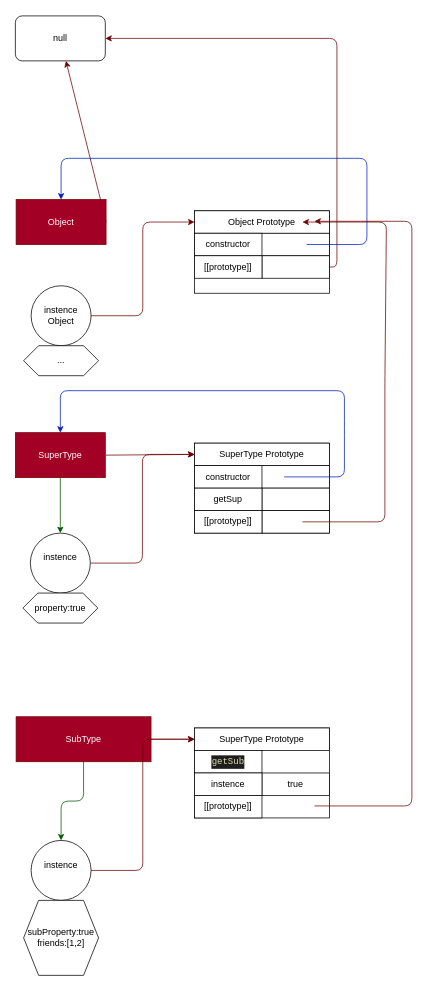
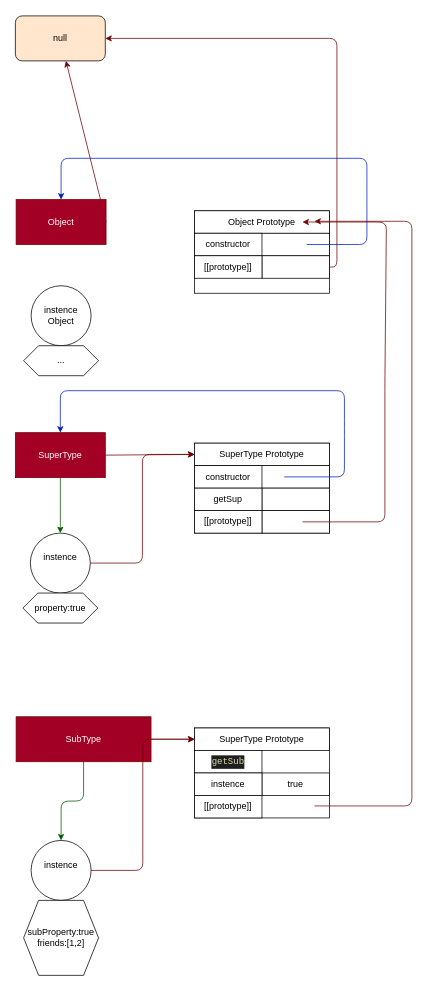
(60, 38) -> (60, 38)
(143, 291) -> none
